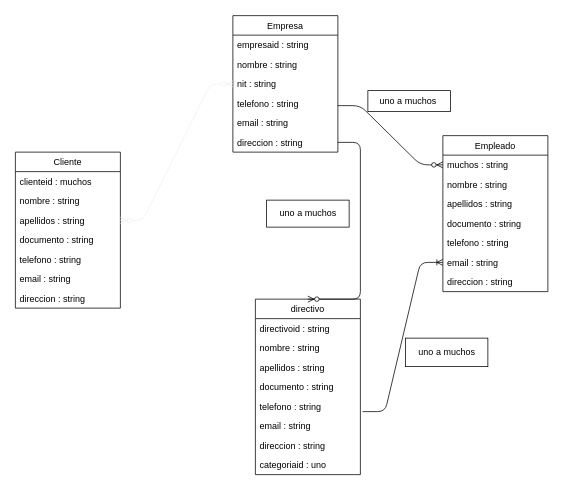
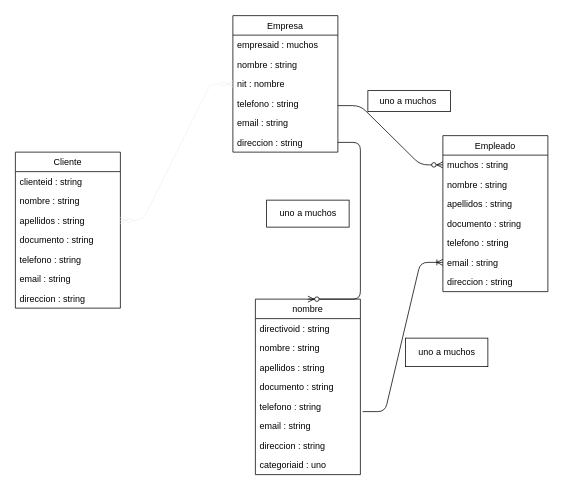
(277, 45) -> (278, 45)
(261, 84) -> (263, 84)
(58, 182) -> (57, 182)
(308, 309) -> (308, 309)
